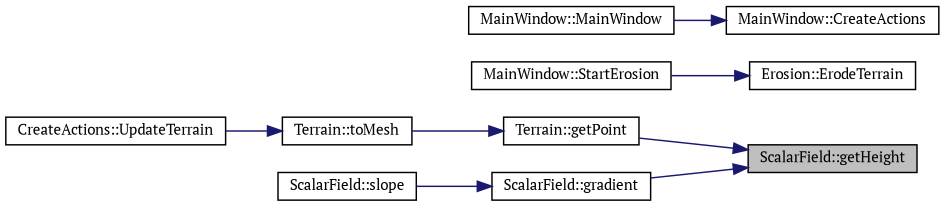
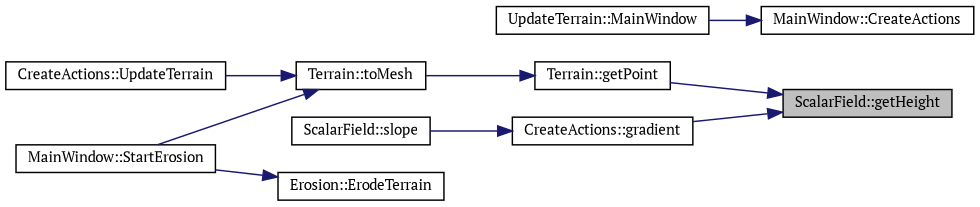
(571, 20) -> (603, 20)
none -> (231, 120)
(571, 186) -> (603, 131)
